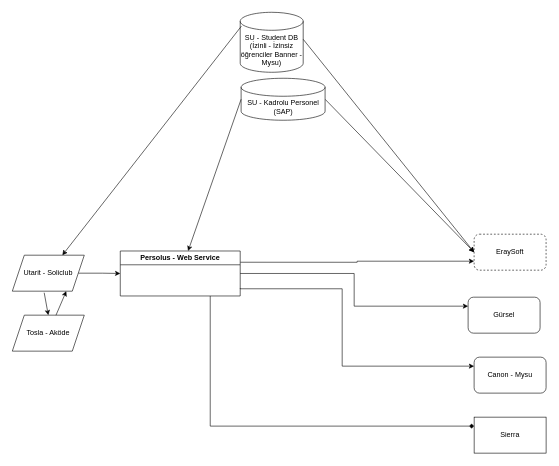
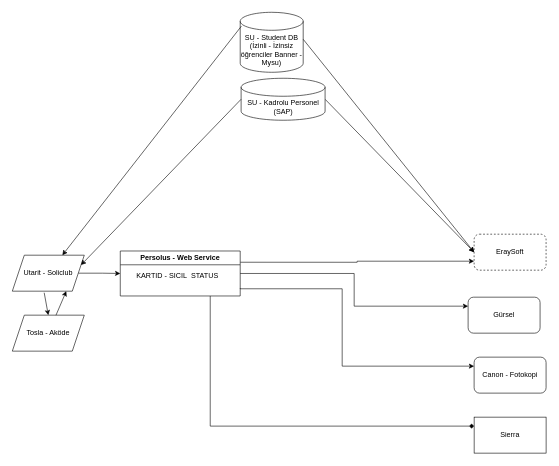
(215, 174) -> (224, 117)
none -> (177, 276)
(510, 375) -> (510, 375)
